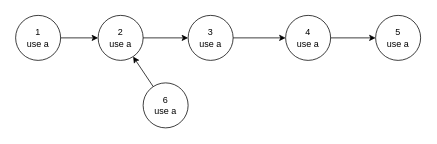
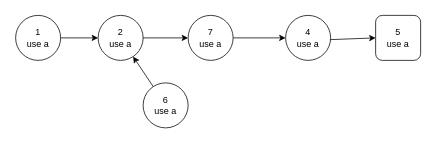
(210, 38) -> (210, 38)
(398, 38) -> (398, 38)
